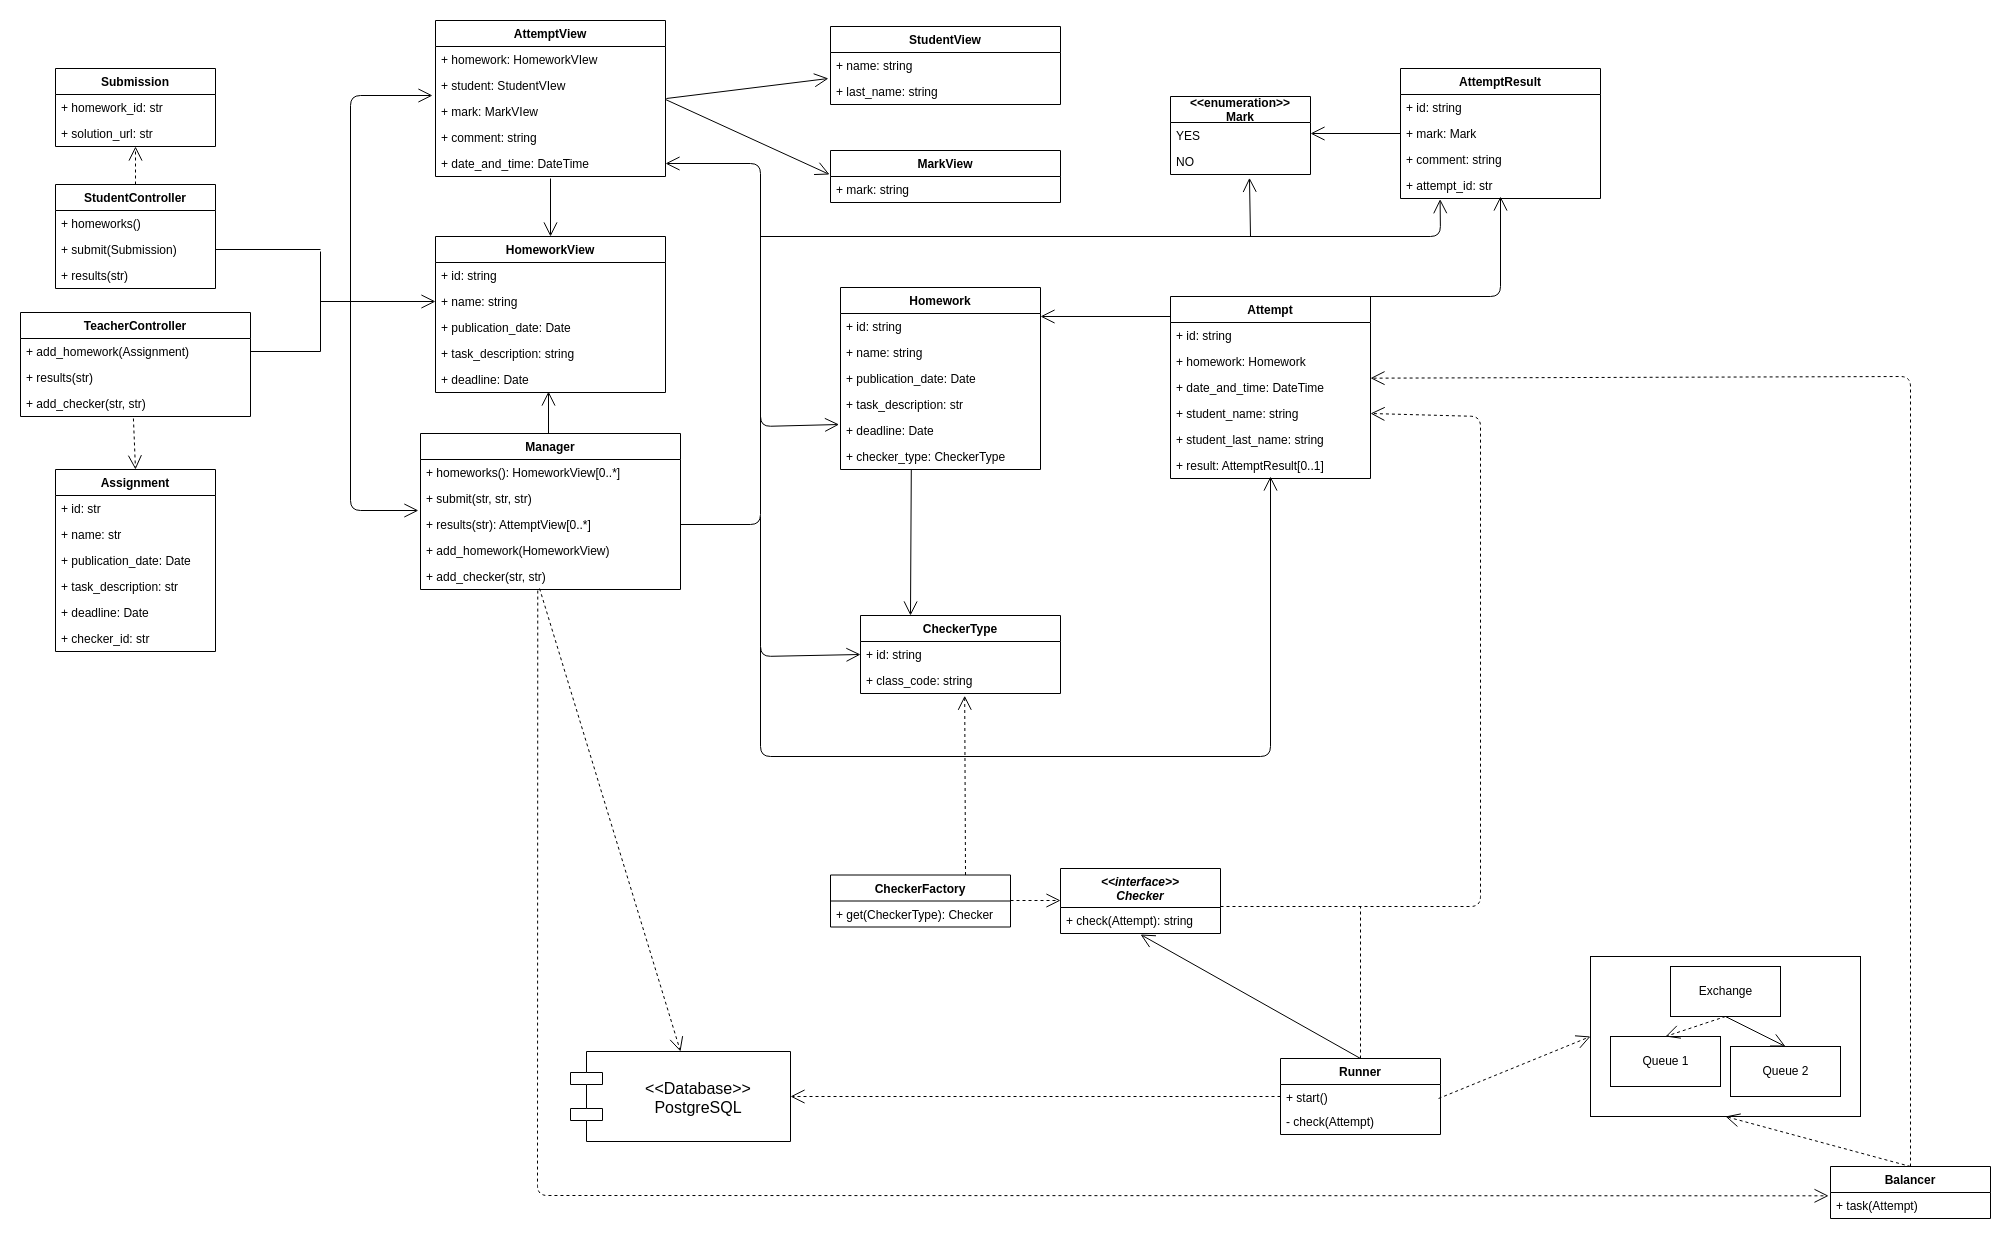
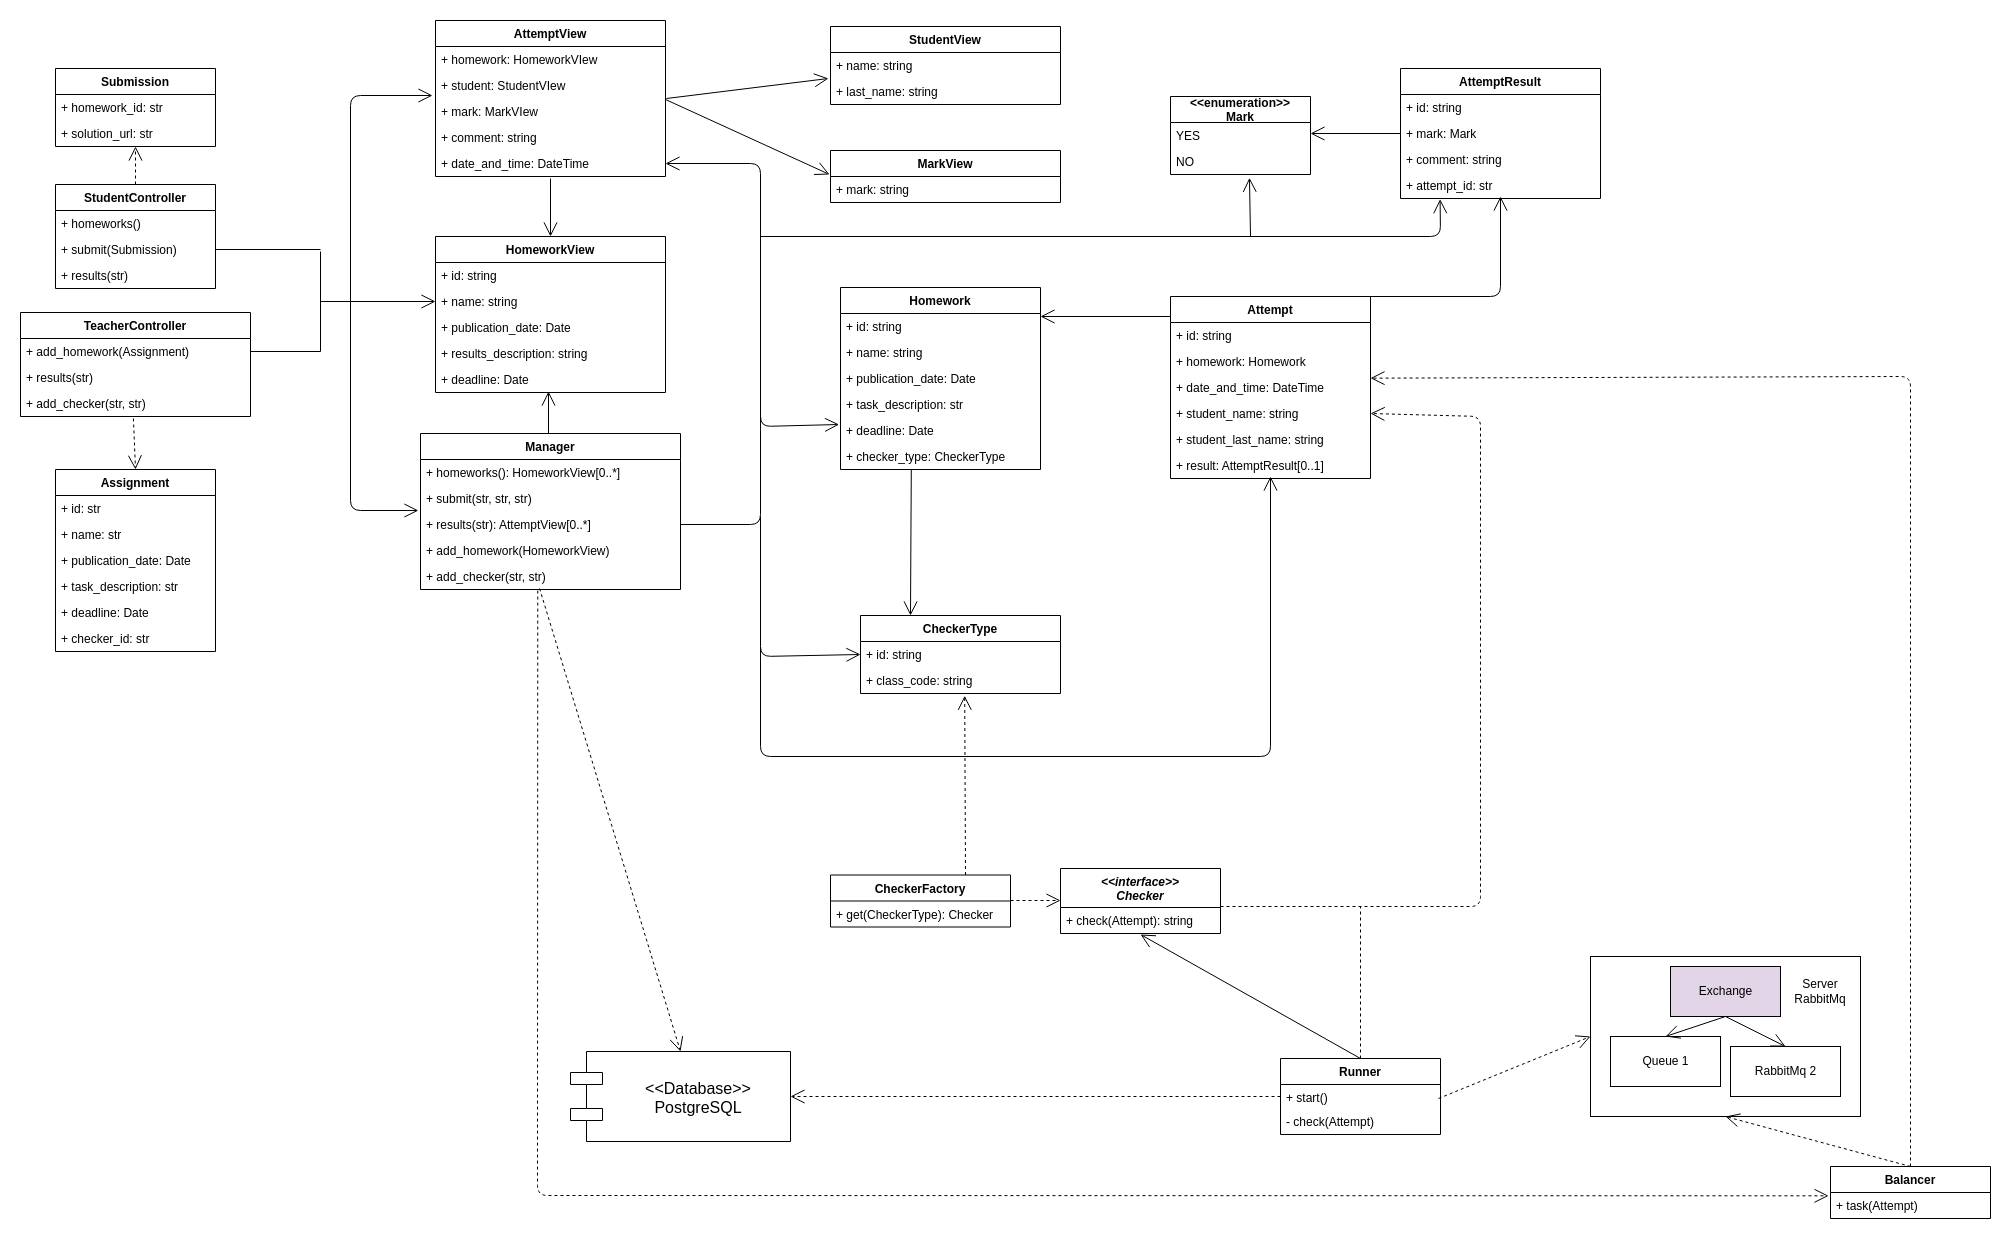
(519, 354) -> (528, 354)
(1726, 992) -> (1726, 992)
none -> (1821, 992)
(1696, 1026) -> (1696, 1026)
(1786, 1072) -> (1786, 1072)
